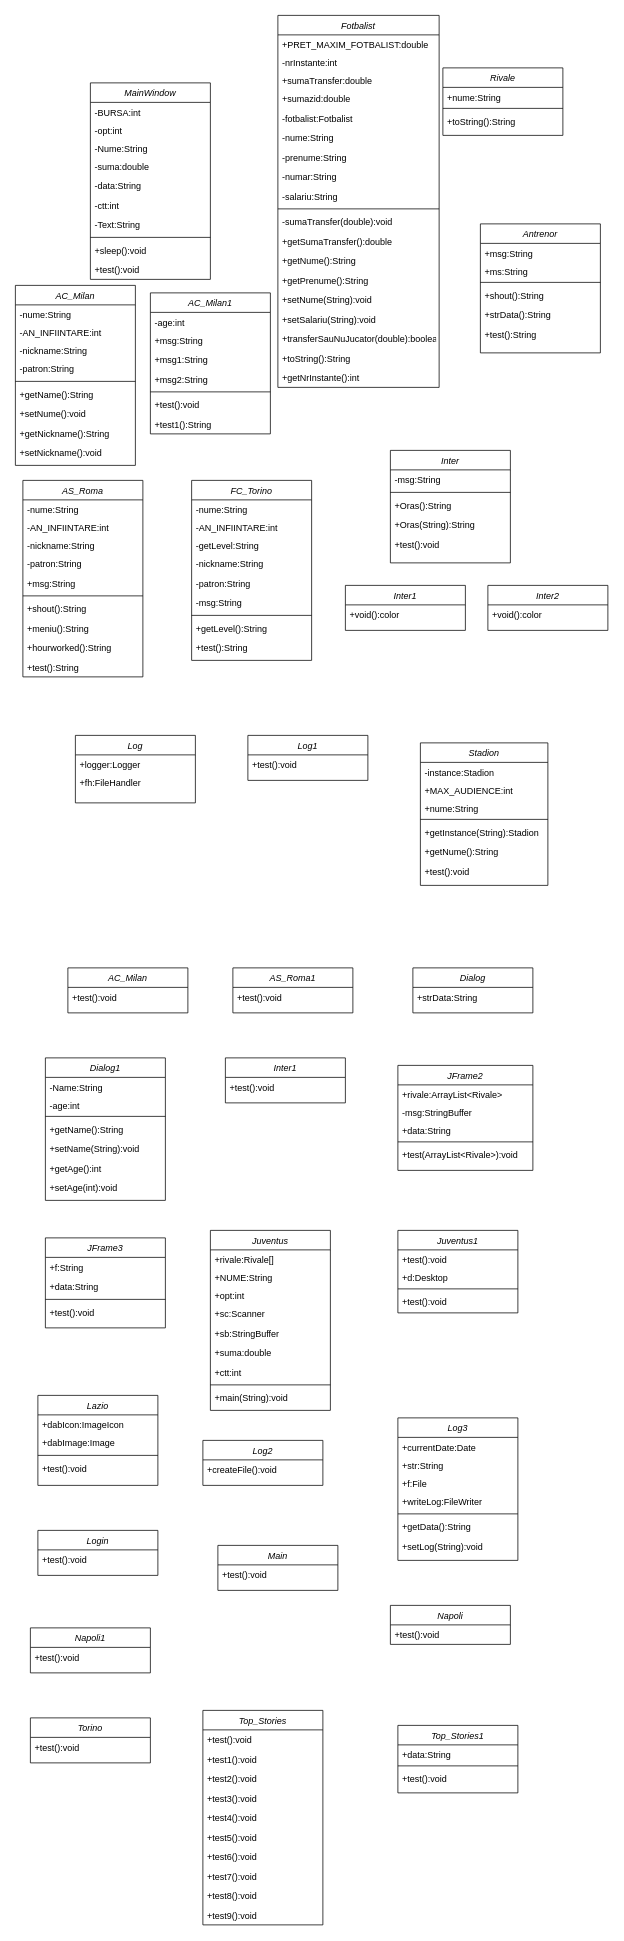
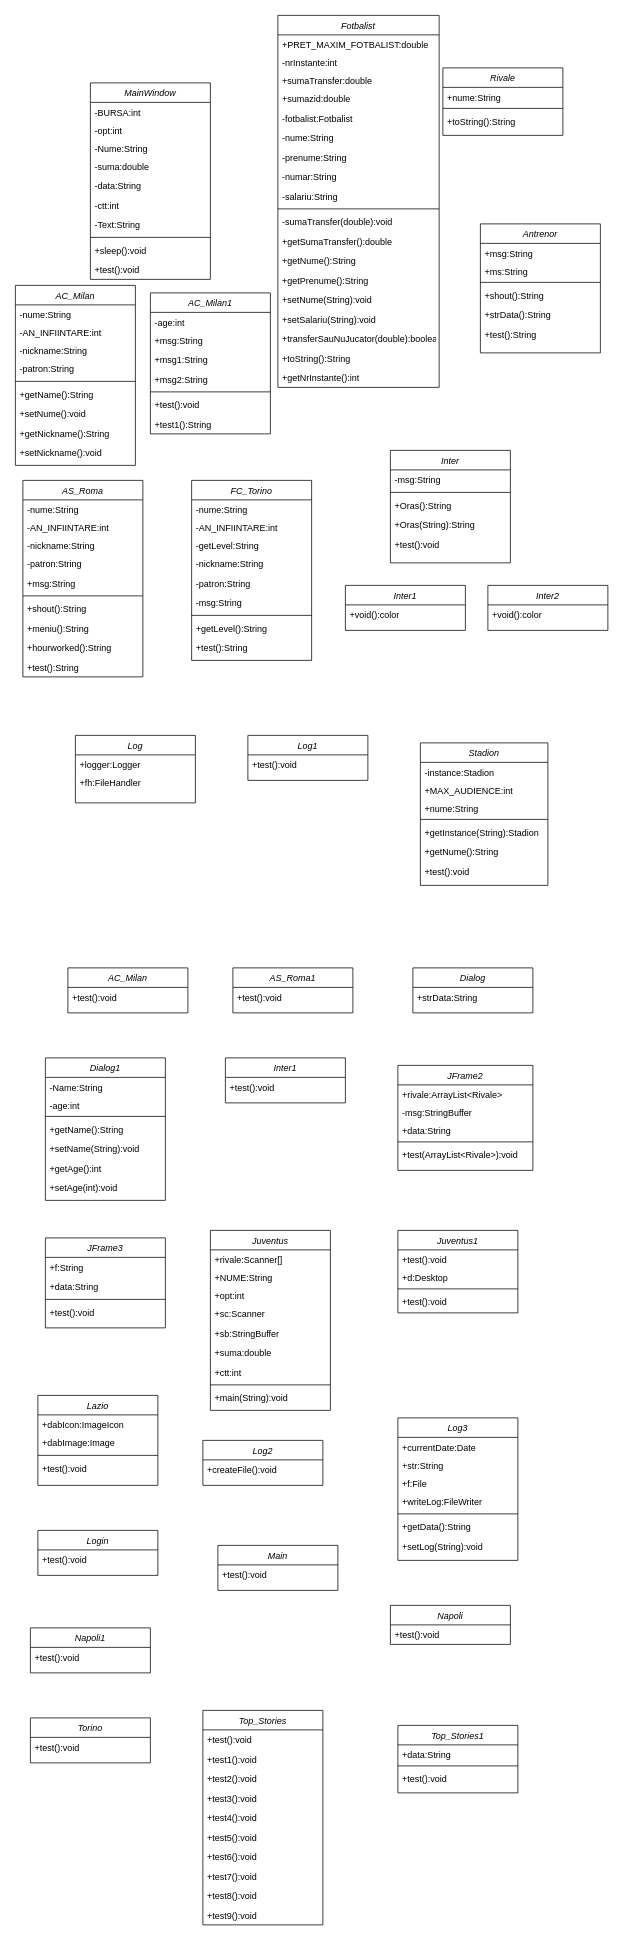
(249, 1260) -> (254, 1260)
